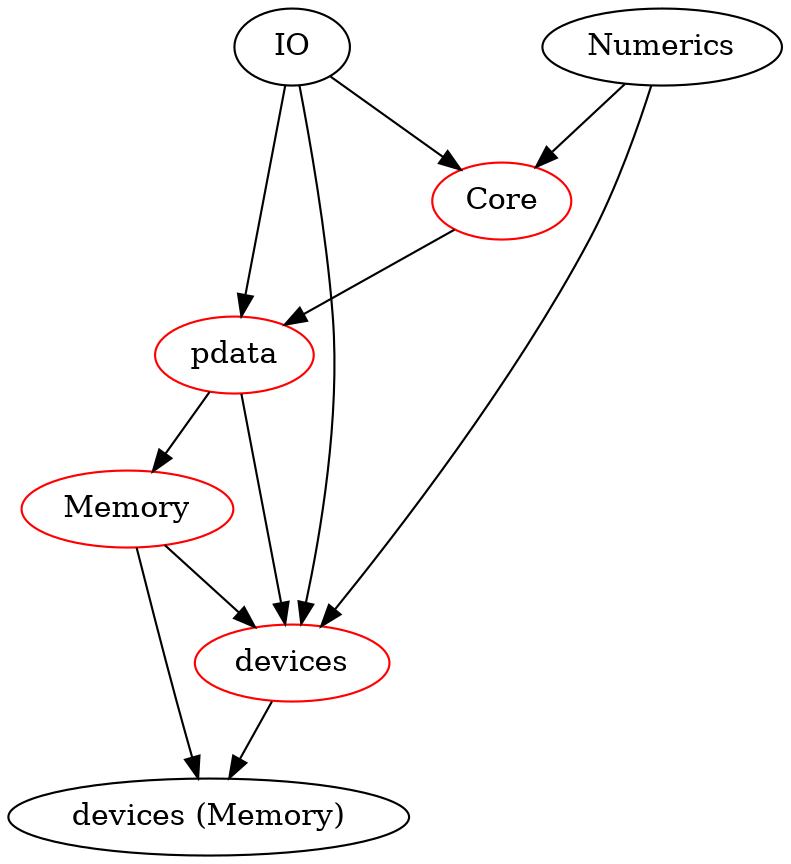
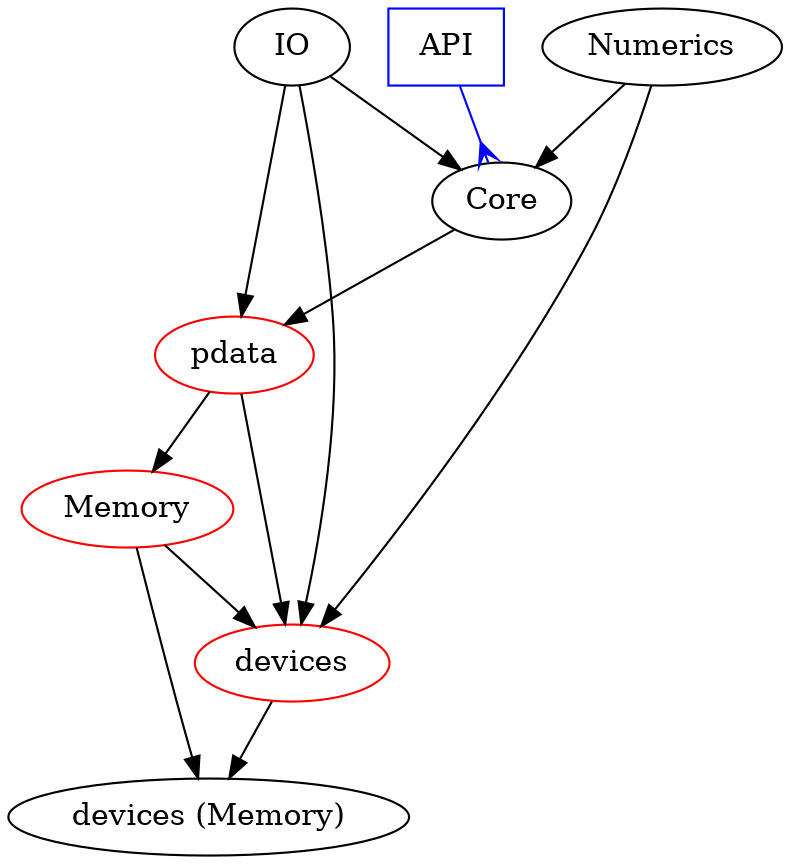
none -> (446, 47)
(502, 201) -> (502, 201)
